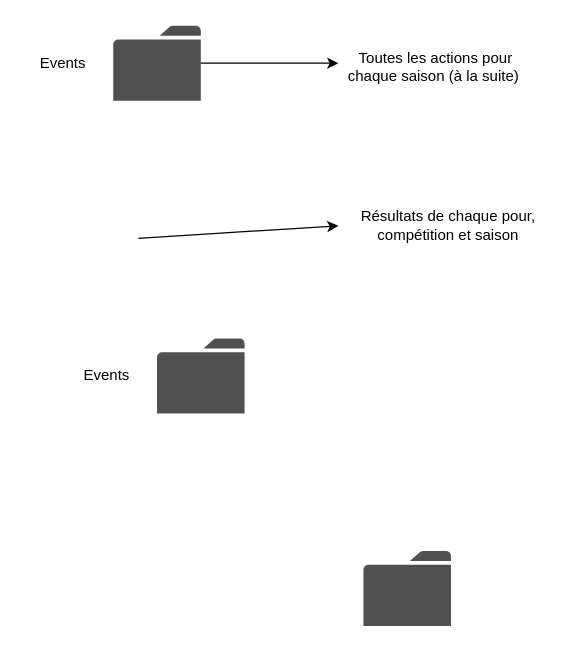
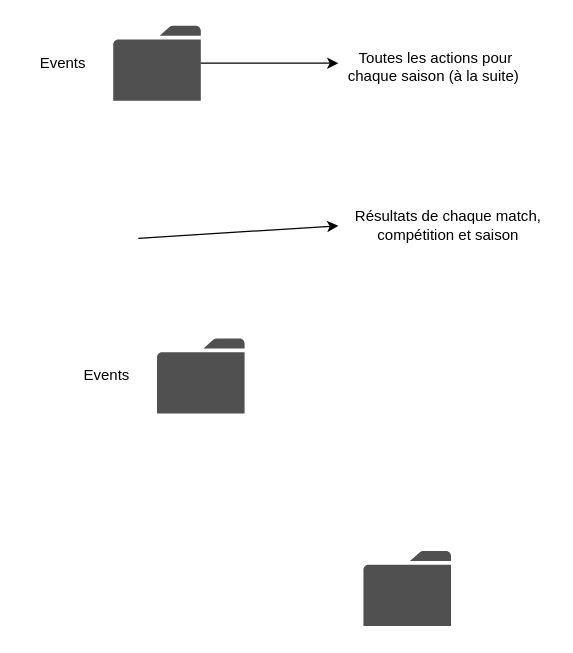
(448, 226) -> (448, 226)
